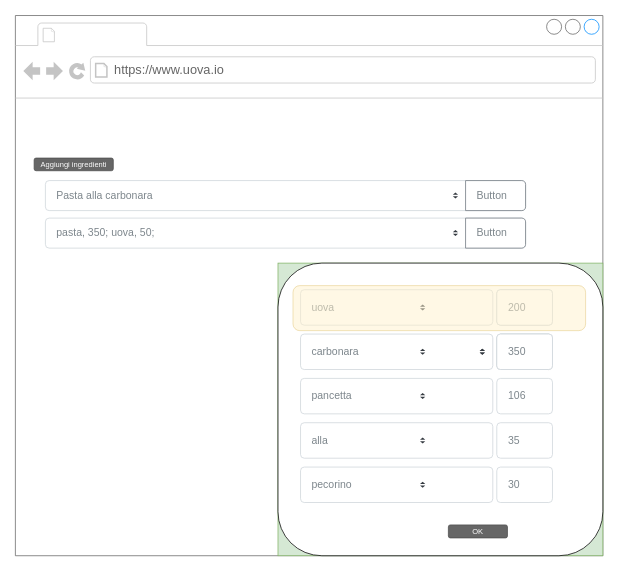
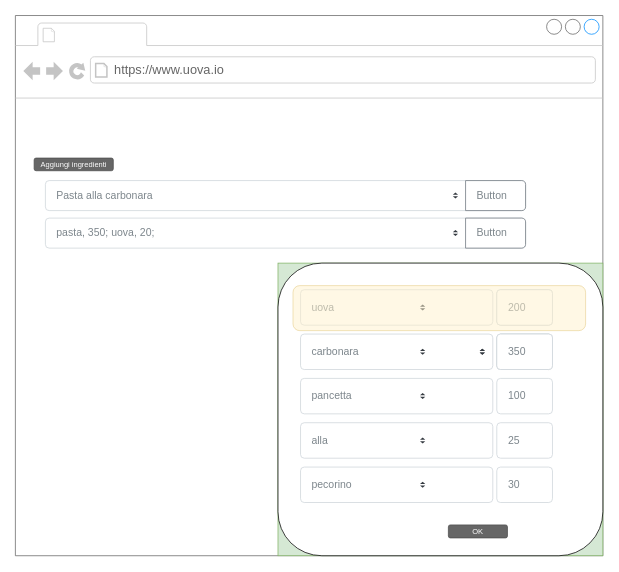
(109, 233) -> (109, 233)
(517, 396) -> (517, 396)
(514, 440) -> (514, 440)
